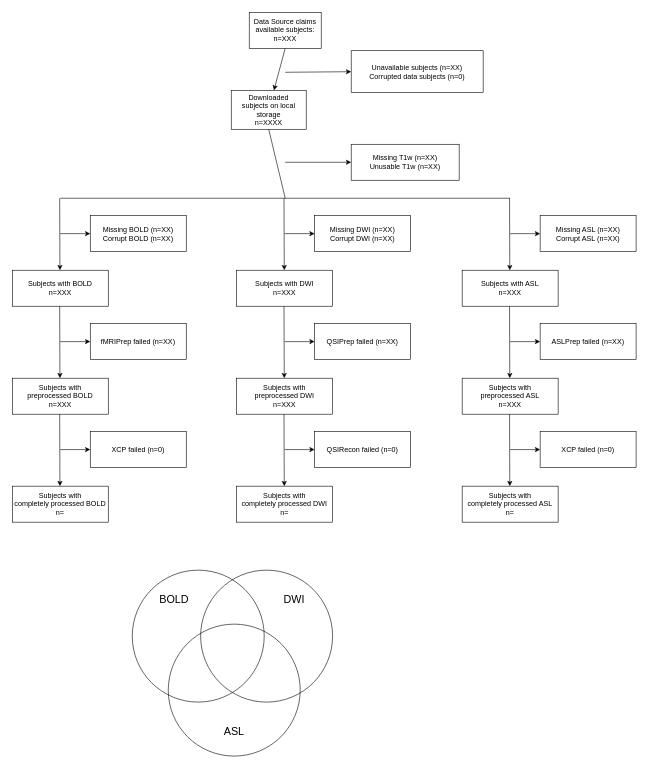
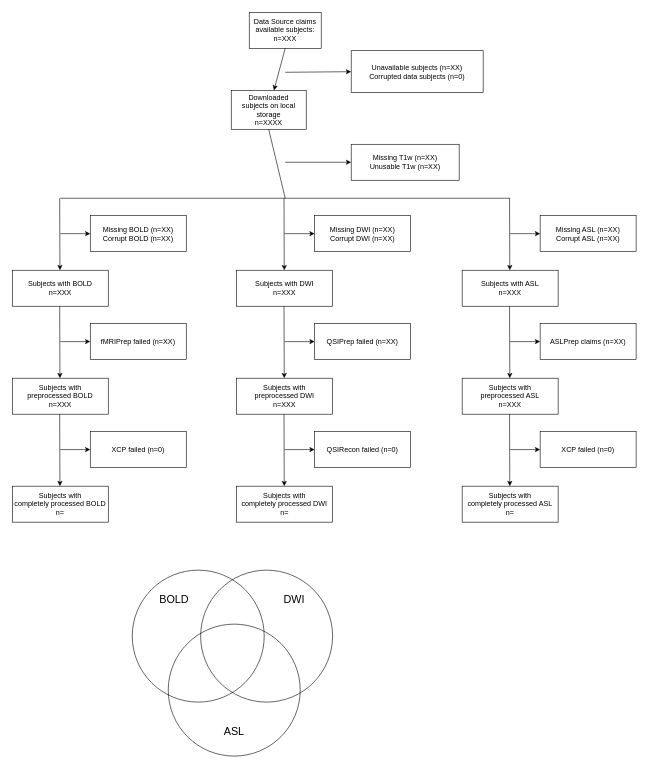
(588, 342) -> (588, 342)
